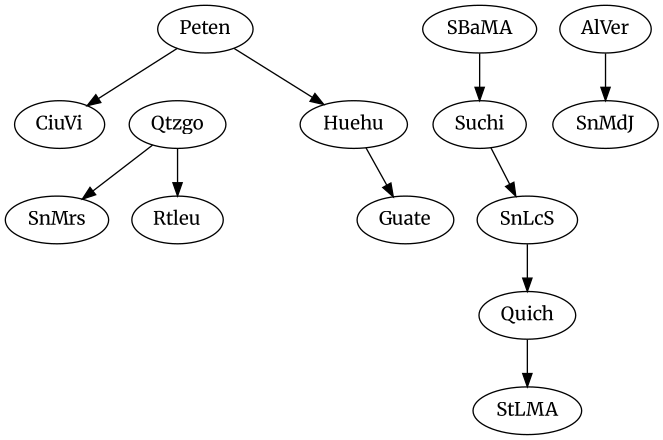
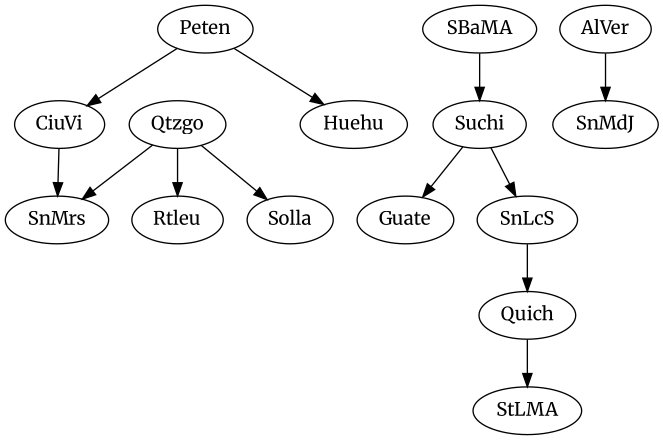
none -> (58, 166)
(376, 166) -> (447, 167)
none -> (290, 220)
